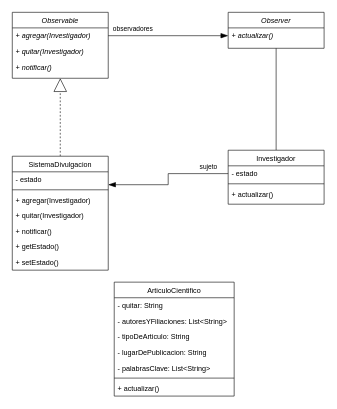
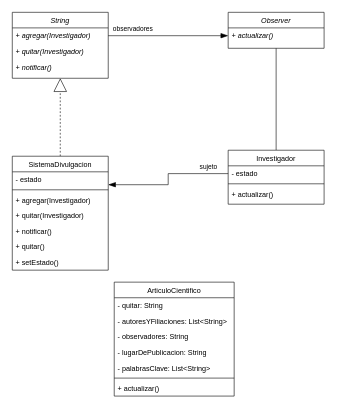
(60, 20) -> (60, 20)
(41, 247) -> (34, 247)
(159, 337) -> (158, 337)
